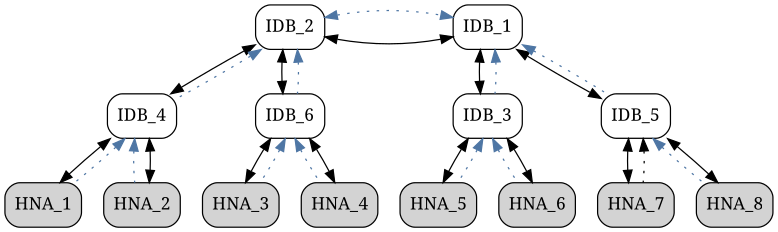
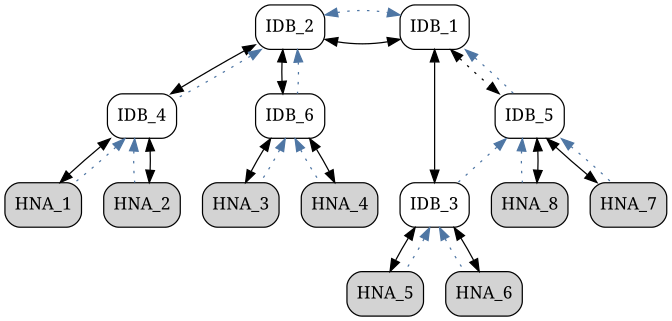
(558, 75) -> (475, 72)
(496, 78) -> (477, 165)
(644, 167) -> (592, 164)
